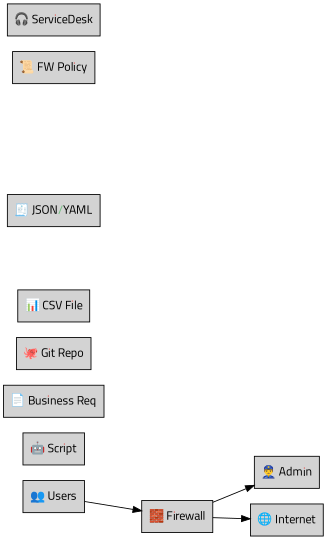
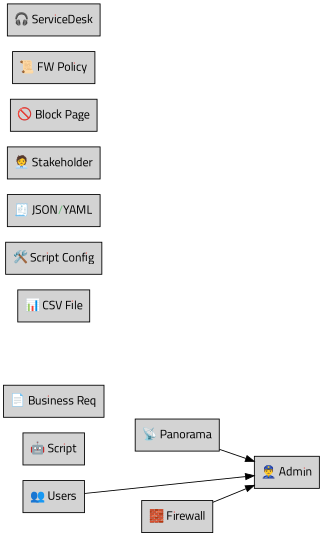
none -> (54, 115)
none -> (54, 163)
none -> (54, 258)
(54, 354) -> none
none -> (177, 435)
(109, 505) -> (165, 485)
(287, 520) -> none
